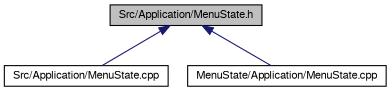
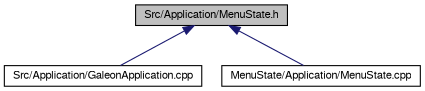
(86, 76) -> (103, 76)
